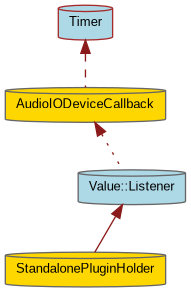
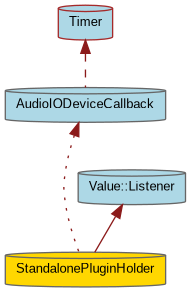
(85, 105) -> (85, 105)
(112, 152) -> (64, 194)
